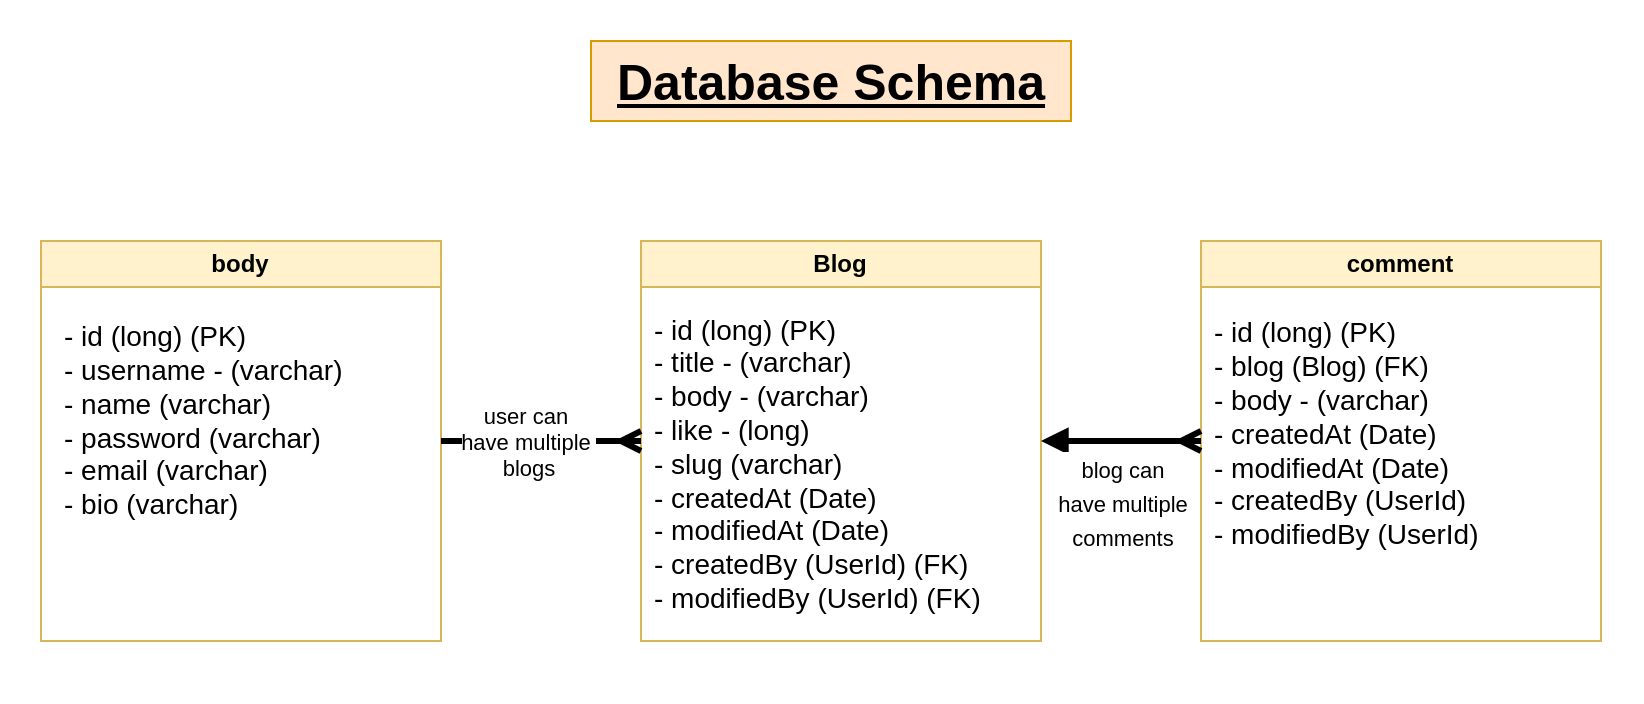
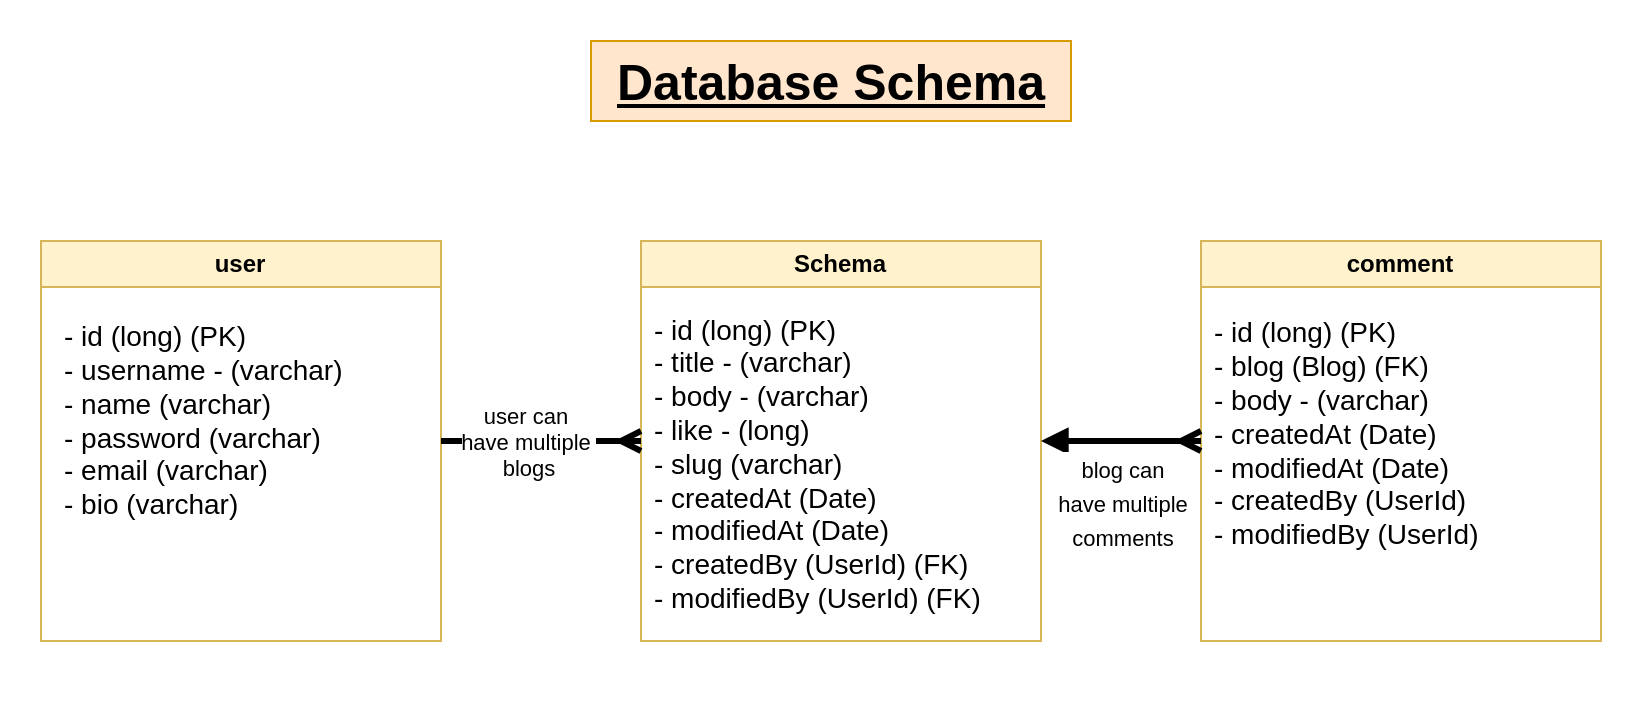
(241, 265) -> (241, 265)
(841, 265) -> (841, 265)
